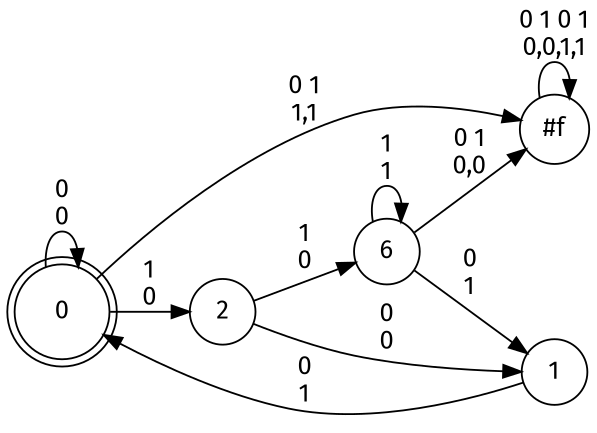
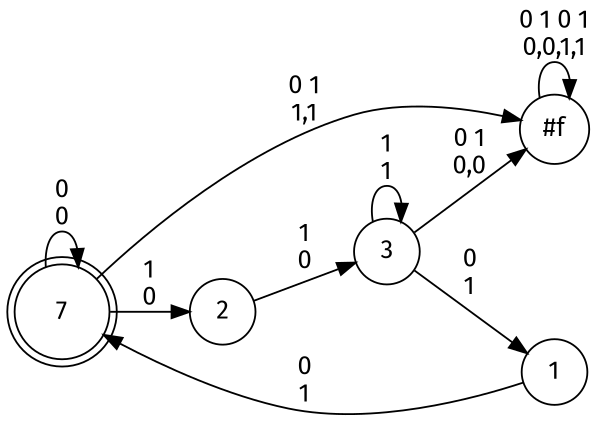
(387, 252) -> (387, 252)
(62, 312) -> (62, 312)
(376, 360) -> none
